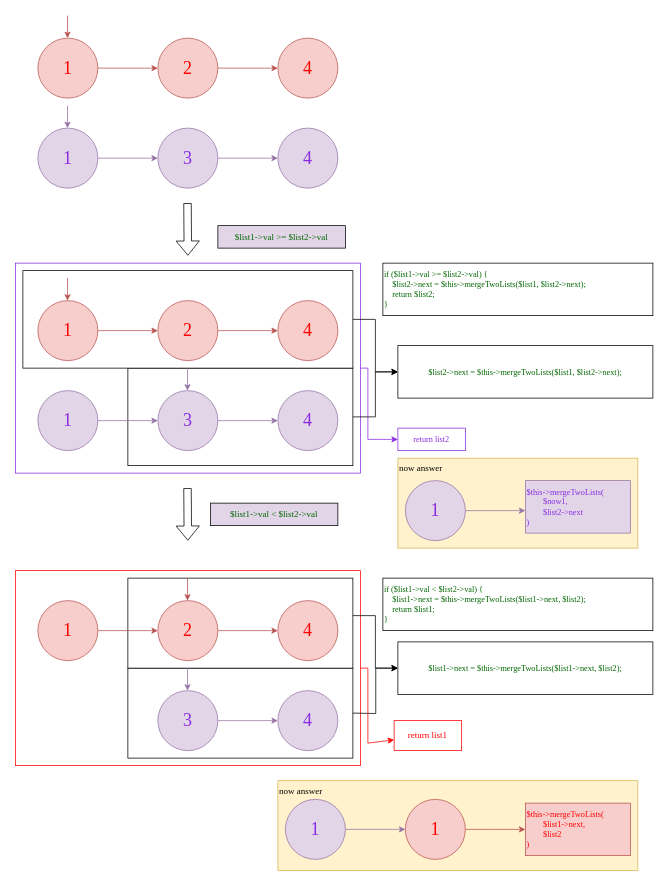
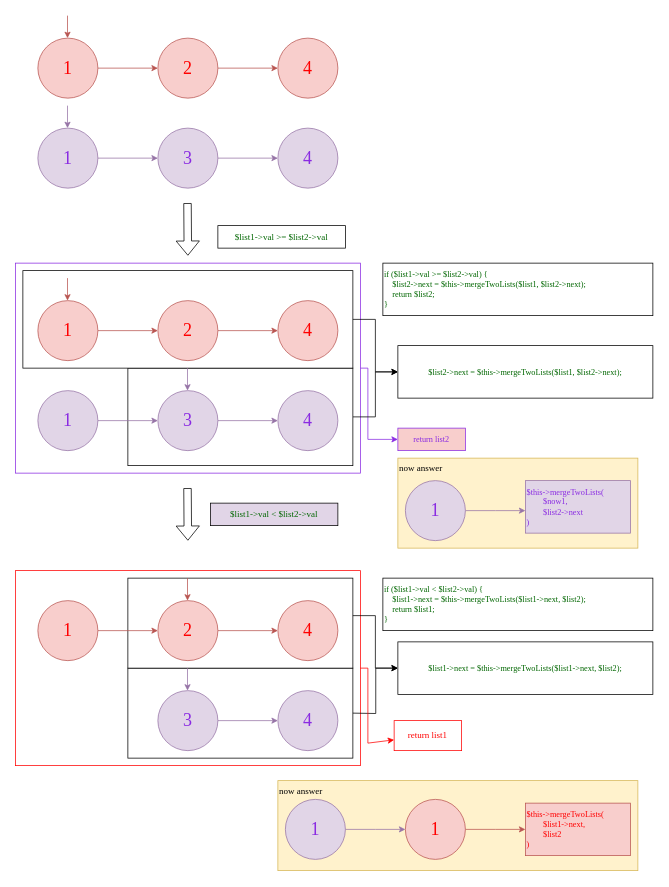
(282, 237) -> (282, 237)
(432, 439) -> (432, 439)
